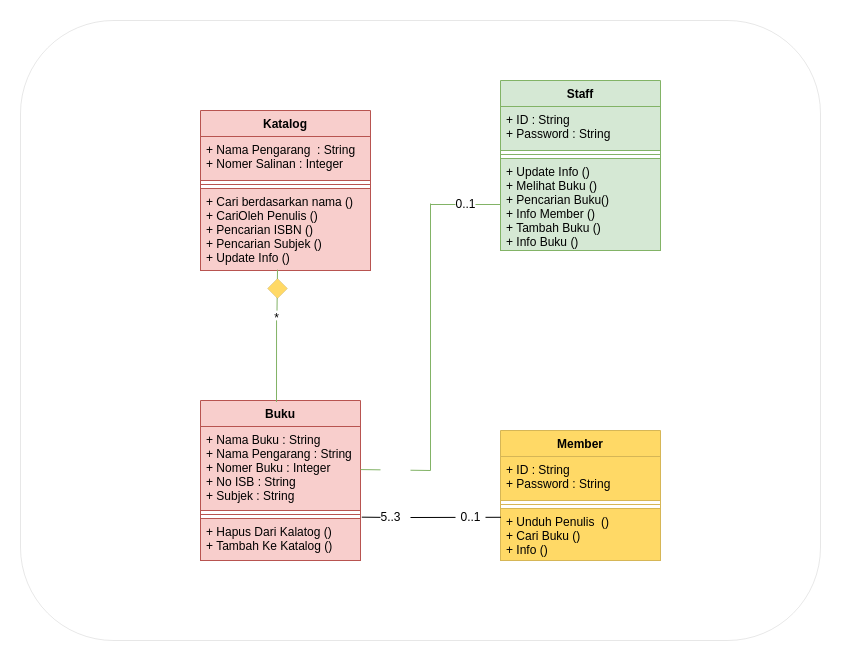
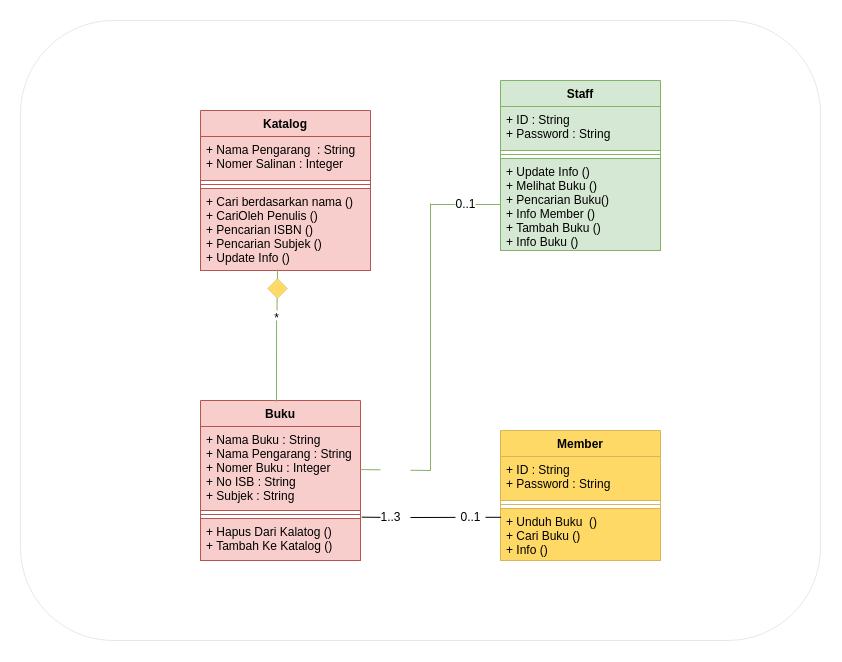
(391, 518) -> (391, 518)
(562, 522) -> (555, 522)
